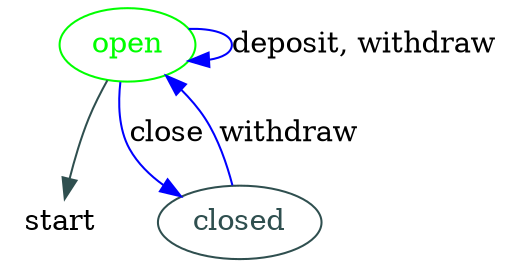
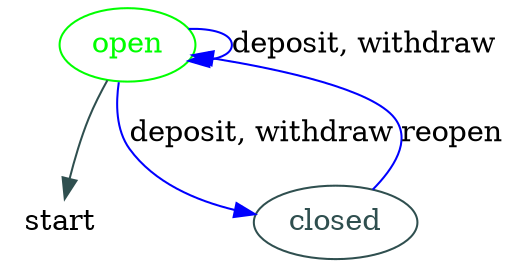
(167, 134) -> (262, 134)
(289, 134) -> (452, 134)
